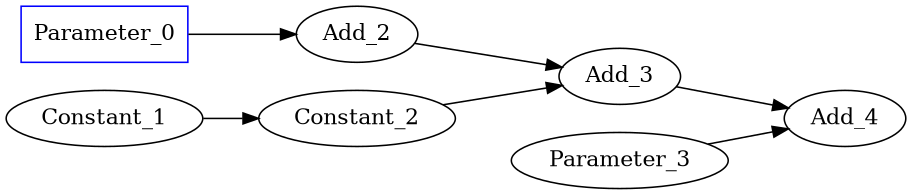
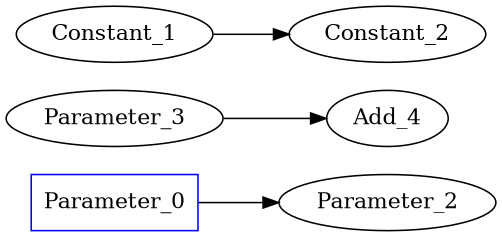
(357, 34) -> (387, 203)
(620, 76) -> none
